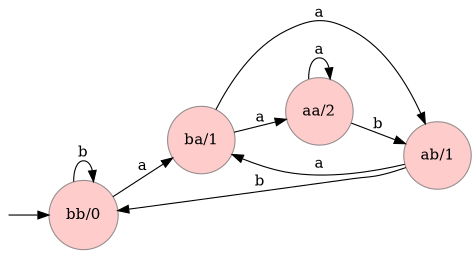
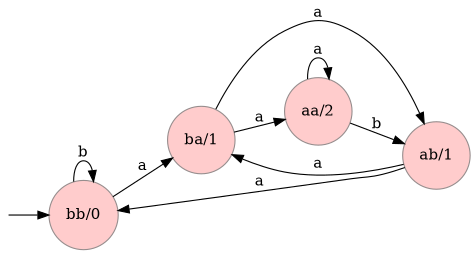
(260, 181) -> (260, 181)
